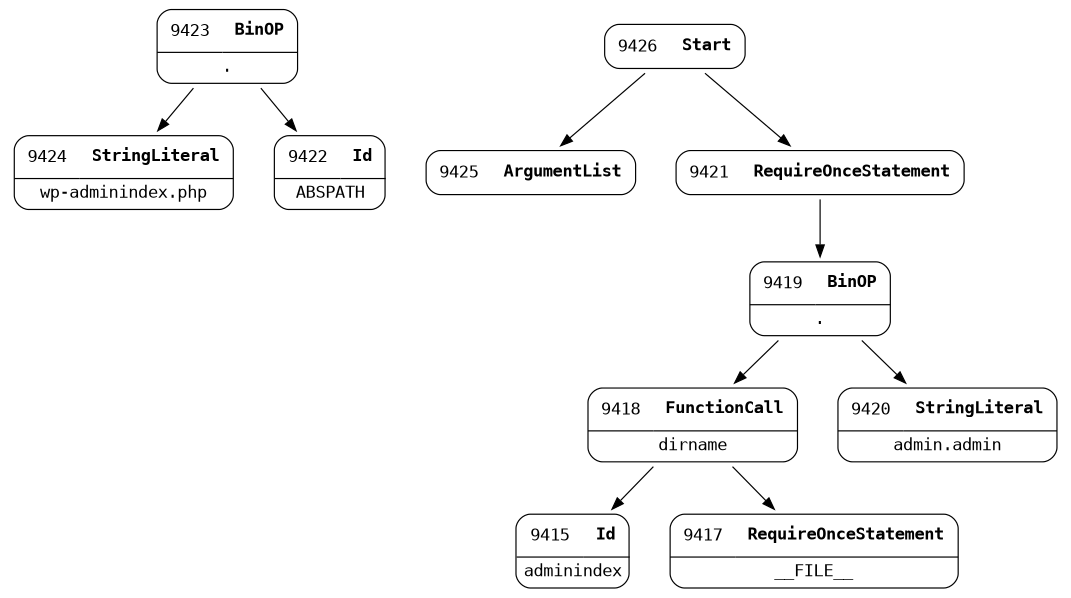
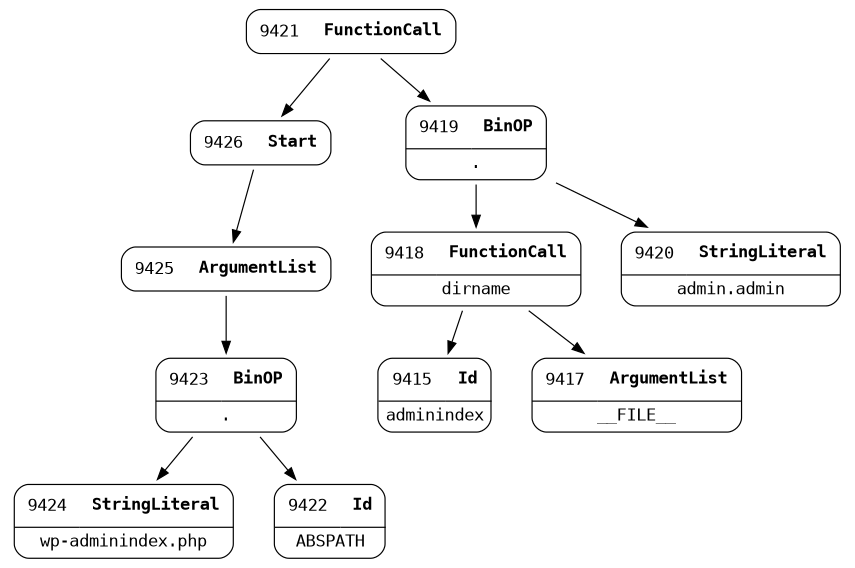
(743, 106) -> (310, 83)
(852, 171) -> (383, 30)
none -> (226, 318)
(846, 534) -> (669, 379)
